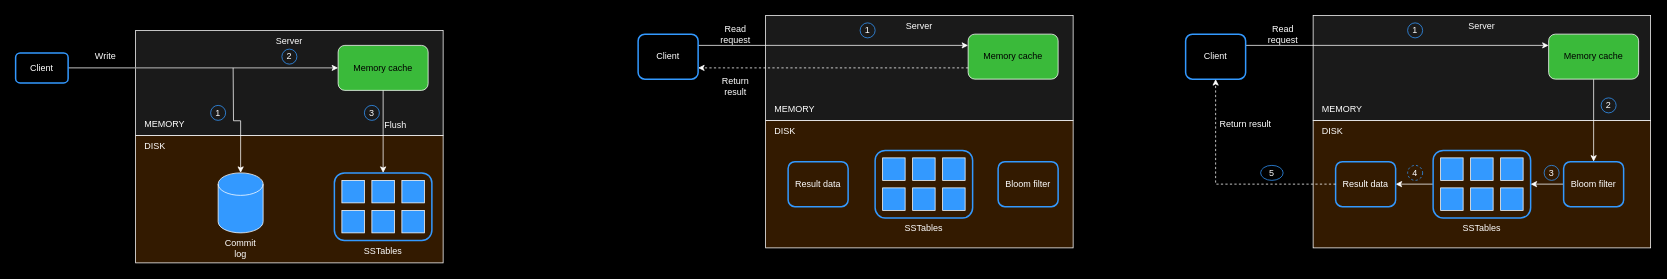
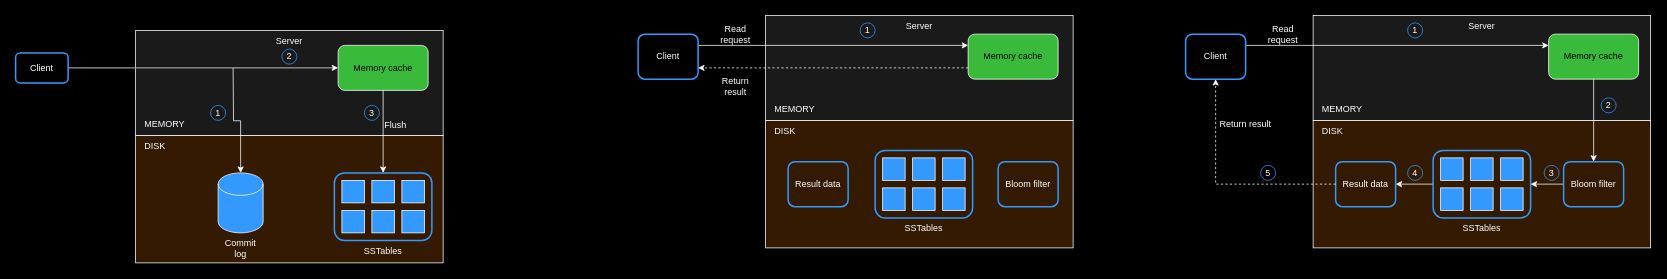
(105, 57) -> none
(1272, 173) -> (1268, 173)
(1415, 173) -> (1415, 173)
